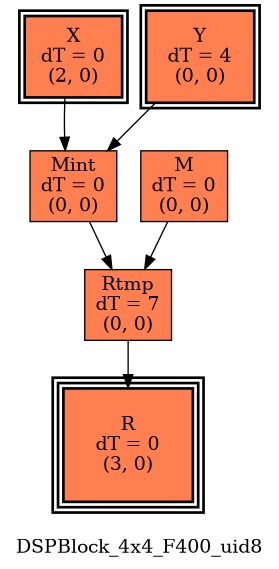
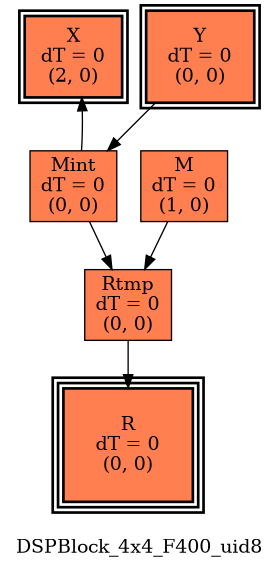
(200, 57) -> (200, 57)
(64, 117) -> (82, 131)
(184, 186) -> (184, 186)
(128, 305) -> (128, 305)
(128, 445) -> (128, 445)
